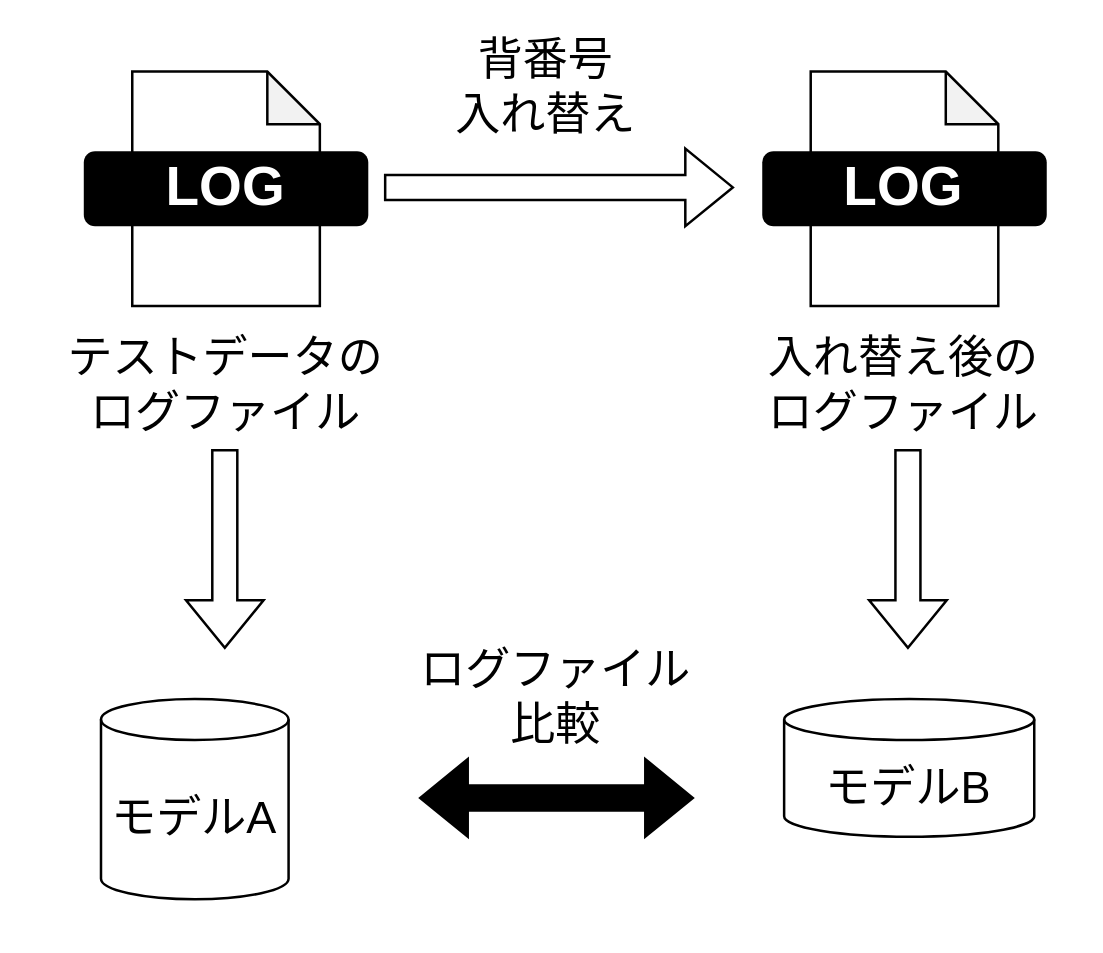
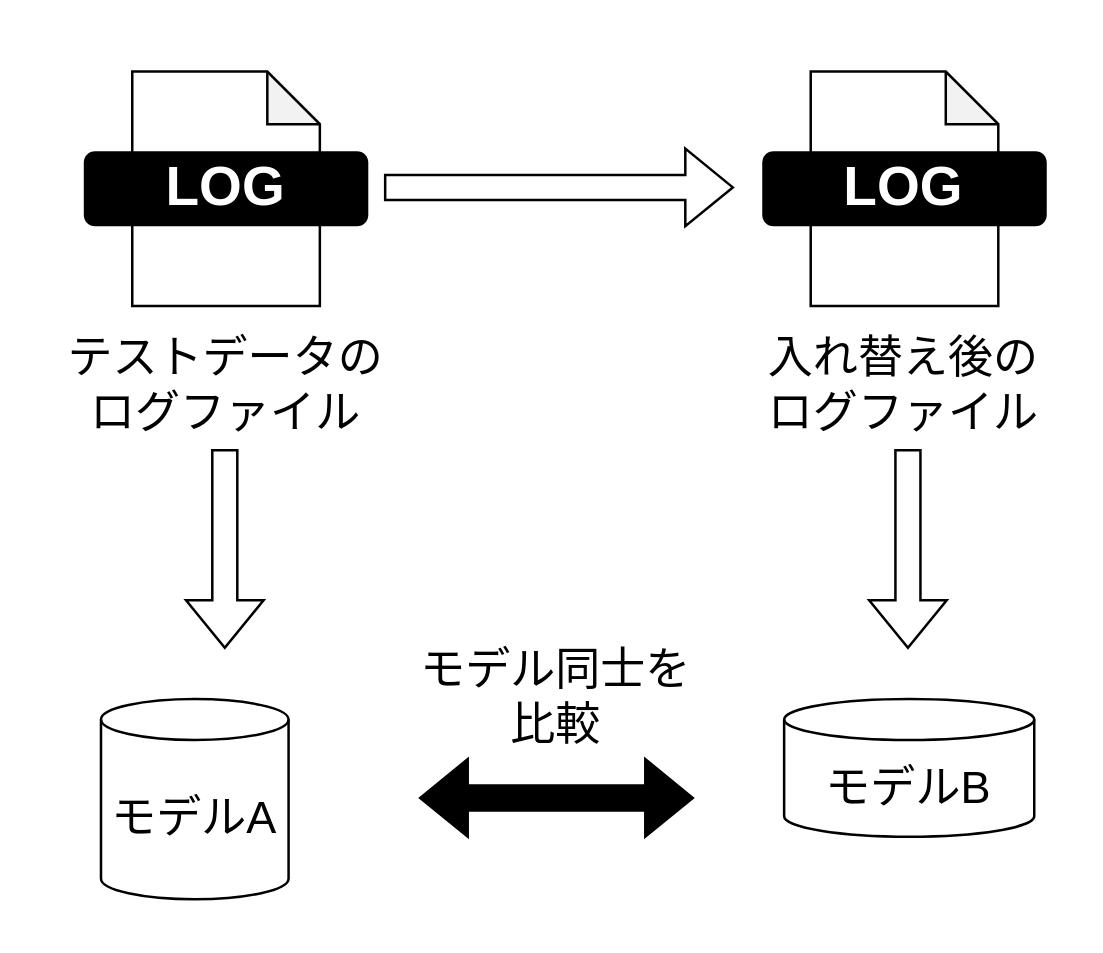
(546, 89) -> none
(556, 699) -> (556, 699)
